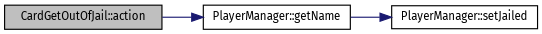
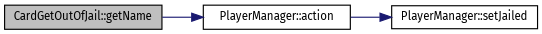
(83, 17) -> (83, 17)
(277, 17) -> (277, 17)
